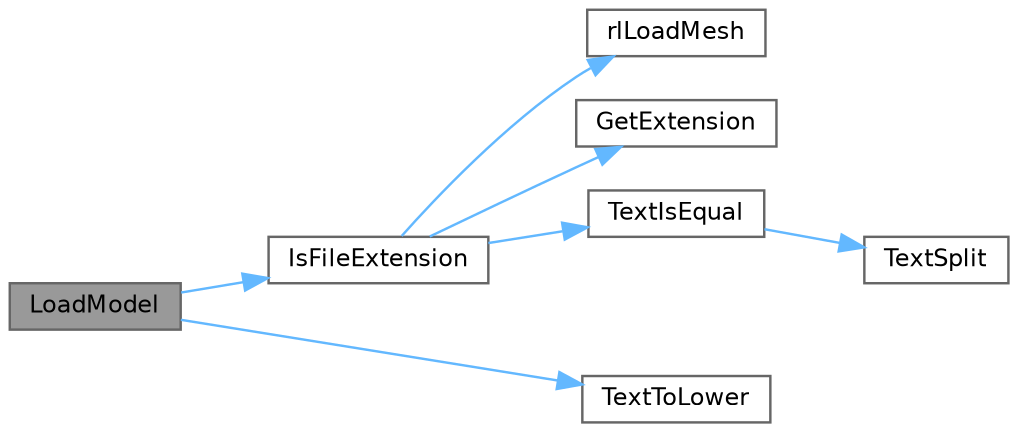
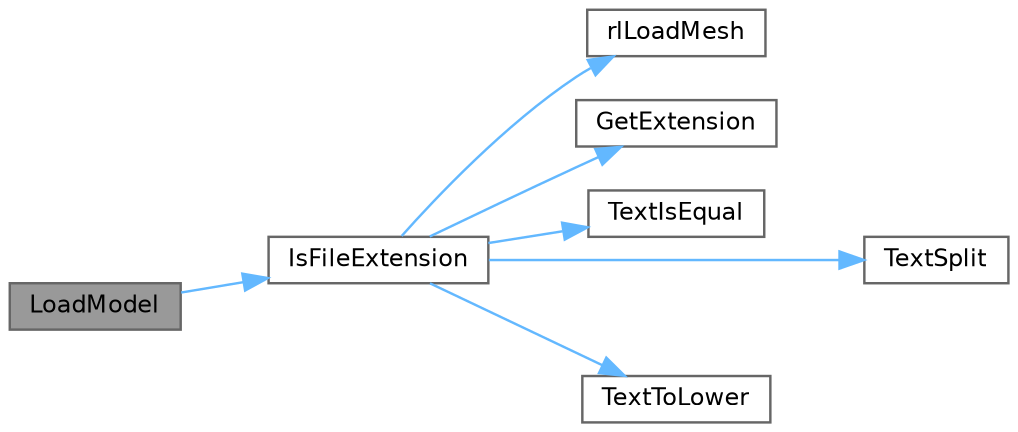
(802, 236) -> (664, 260)
(369, 350) -> (516, 324)
